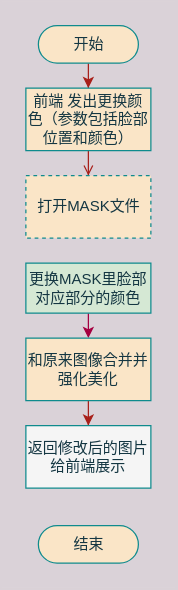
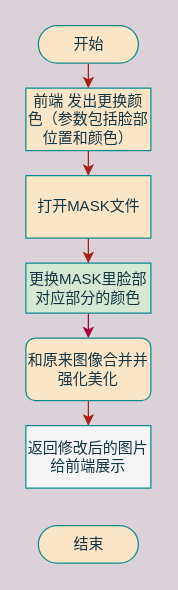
(88, 168) -> (88, 166)
(88, 207) -> (88, 207)
none -> (88, 255)
(88, 369) -> (88, 369)
